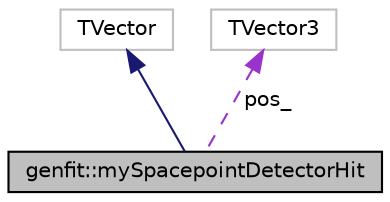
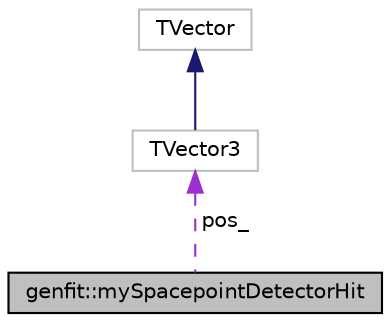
(161, 110) -> (195, 101)
